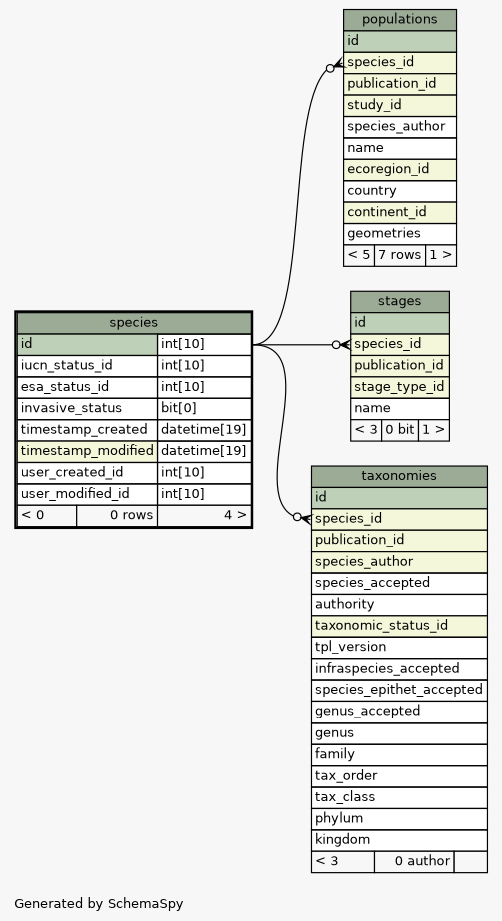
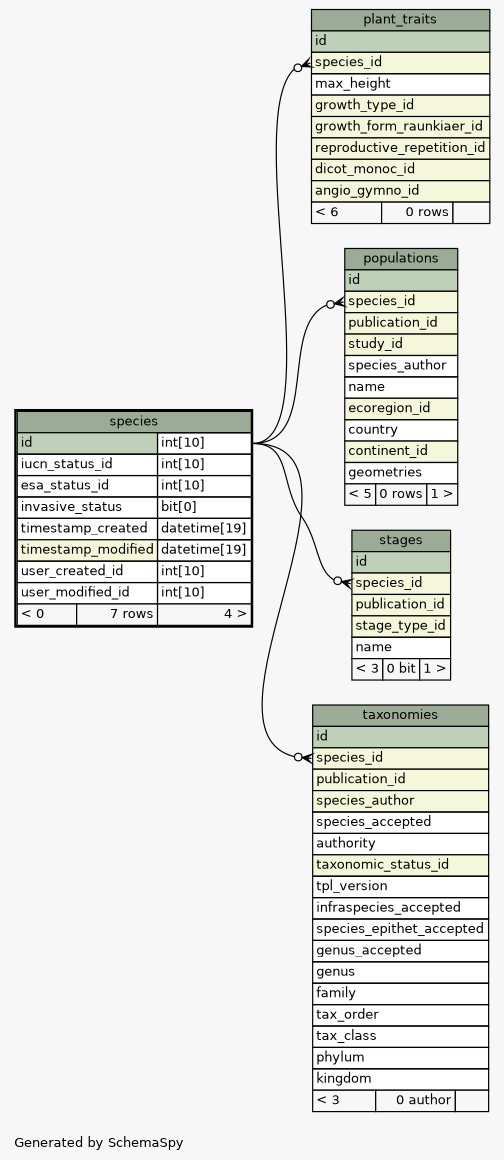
none -> (401, 117)
(400, 255) -> (401, 494)
(132, 515) -> (132, 614)
